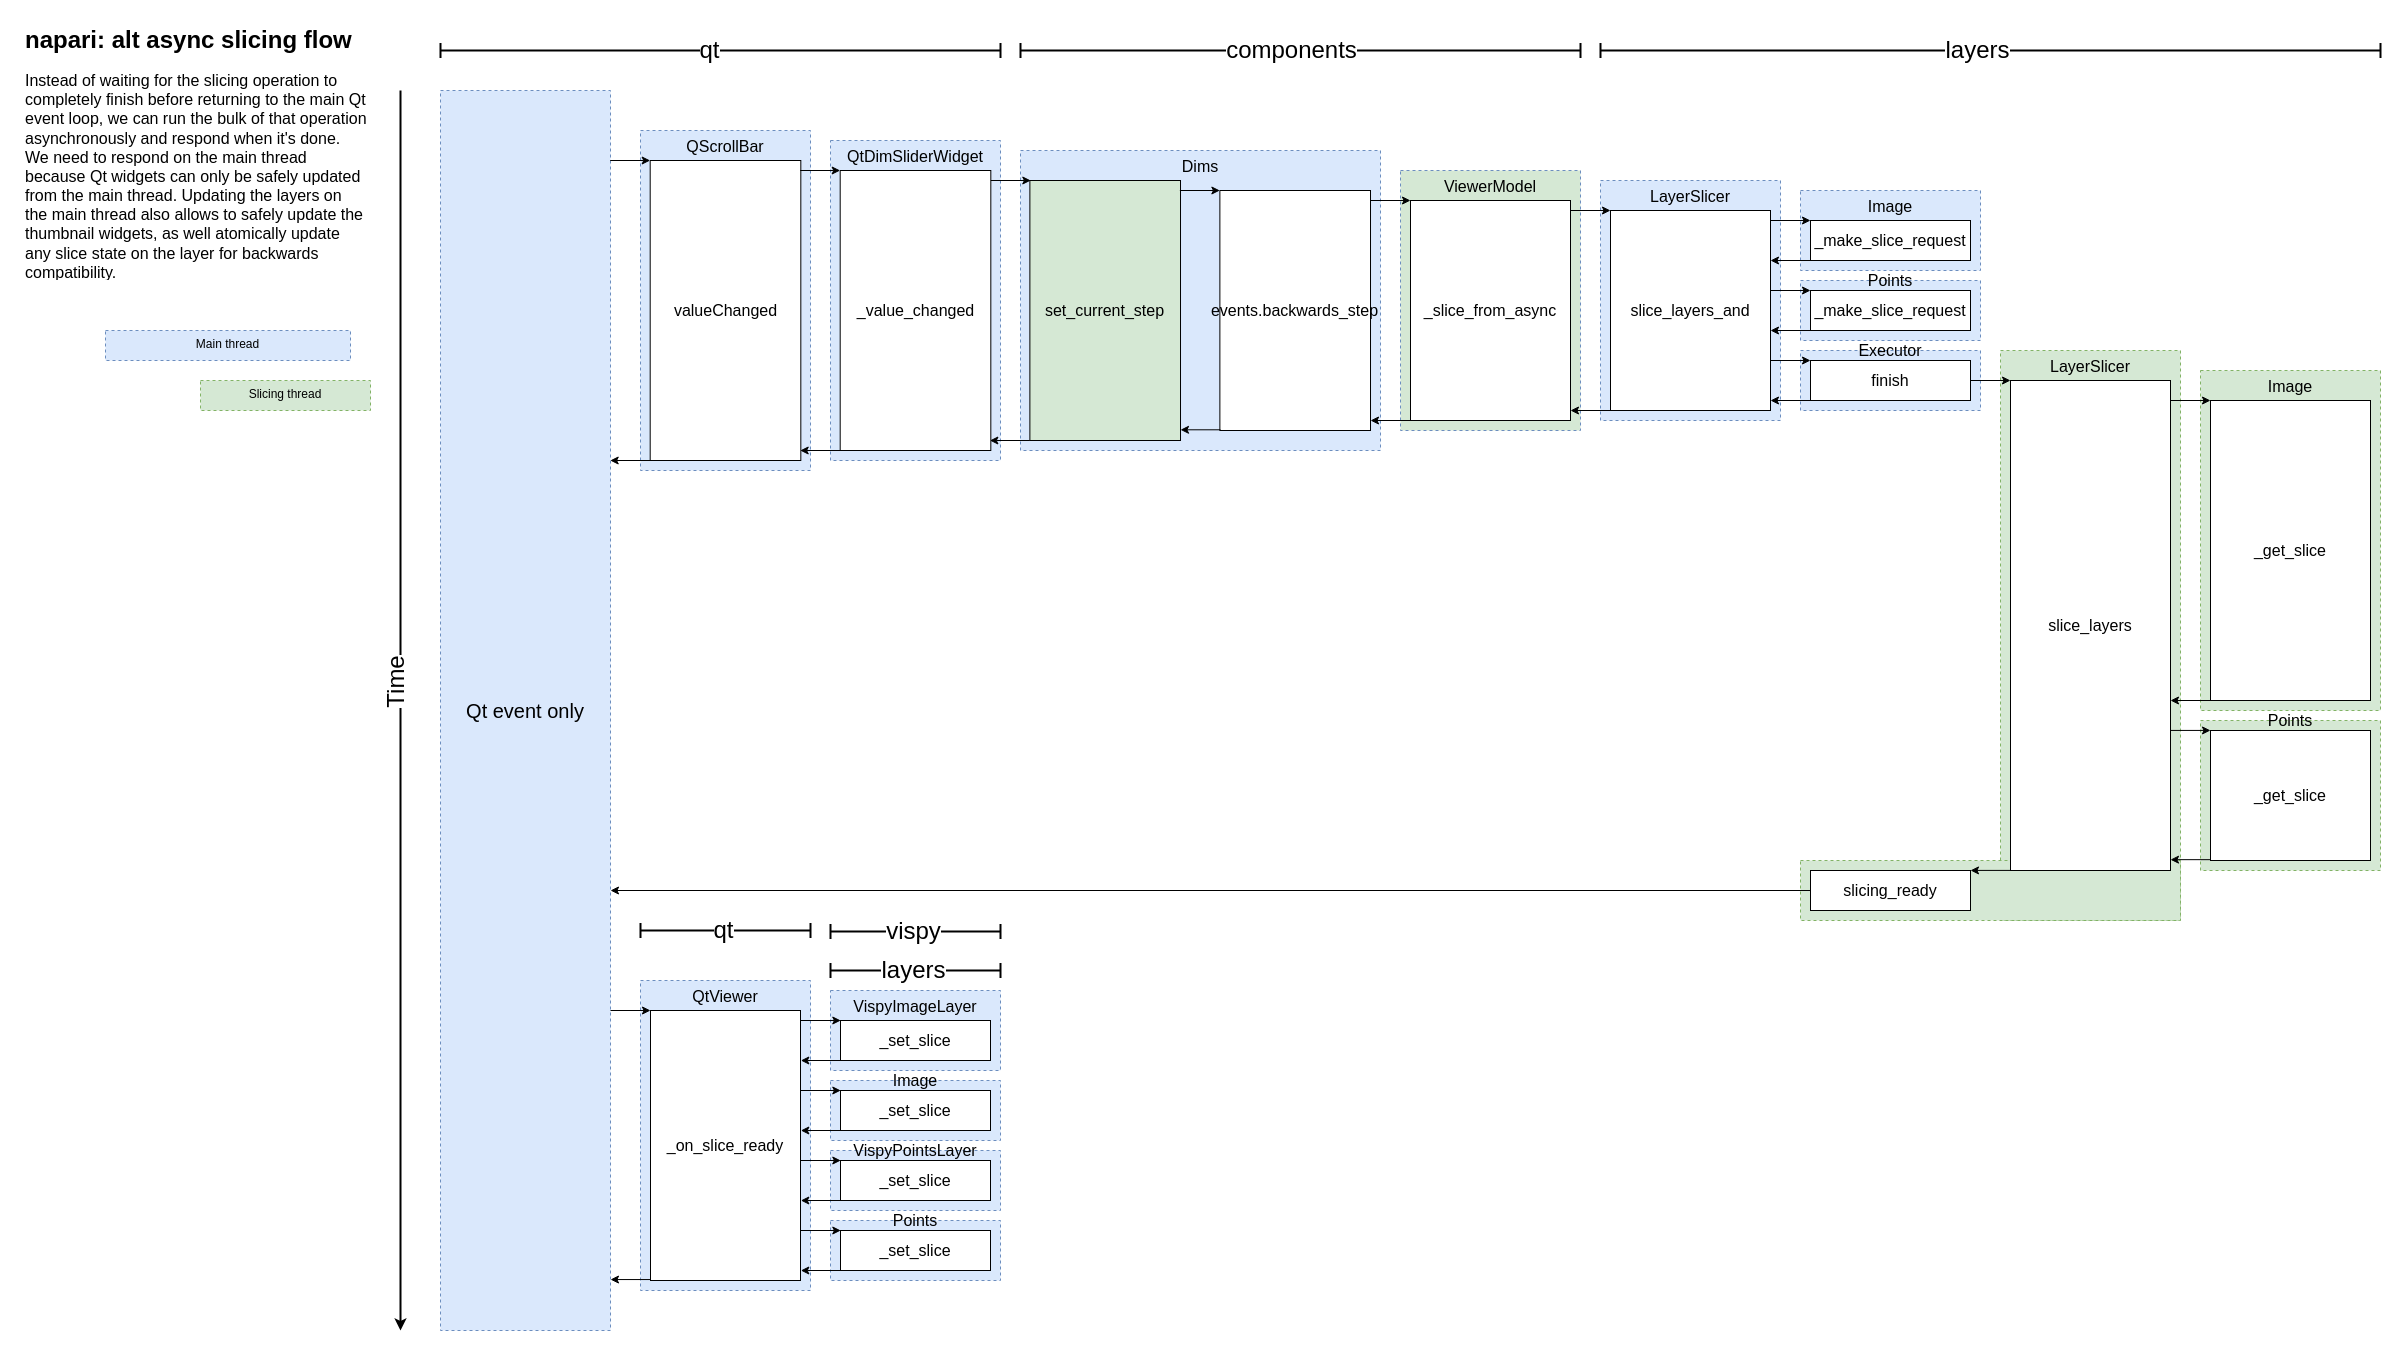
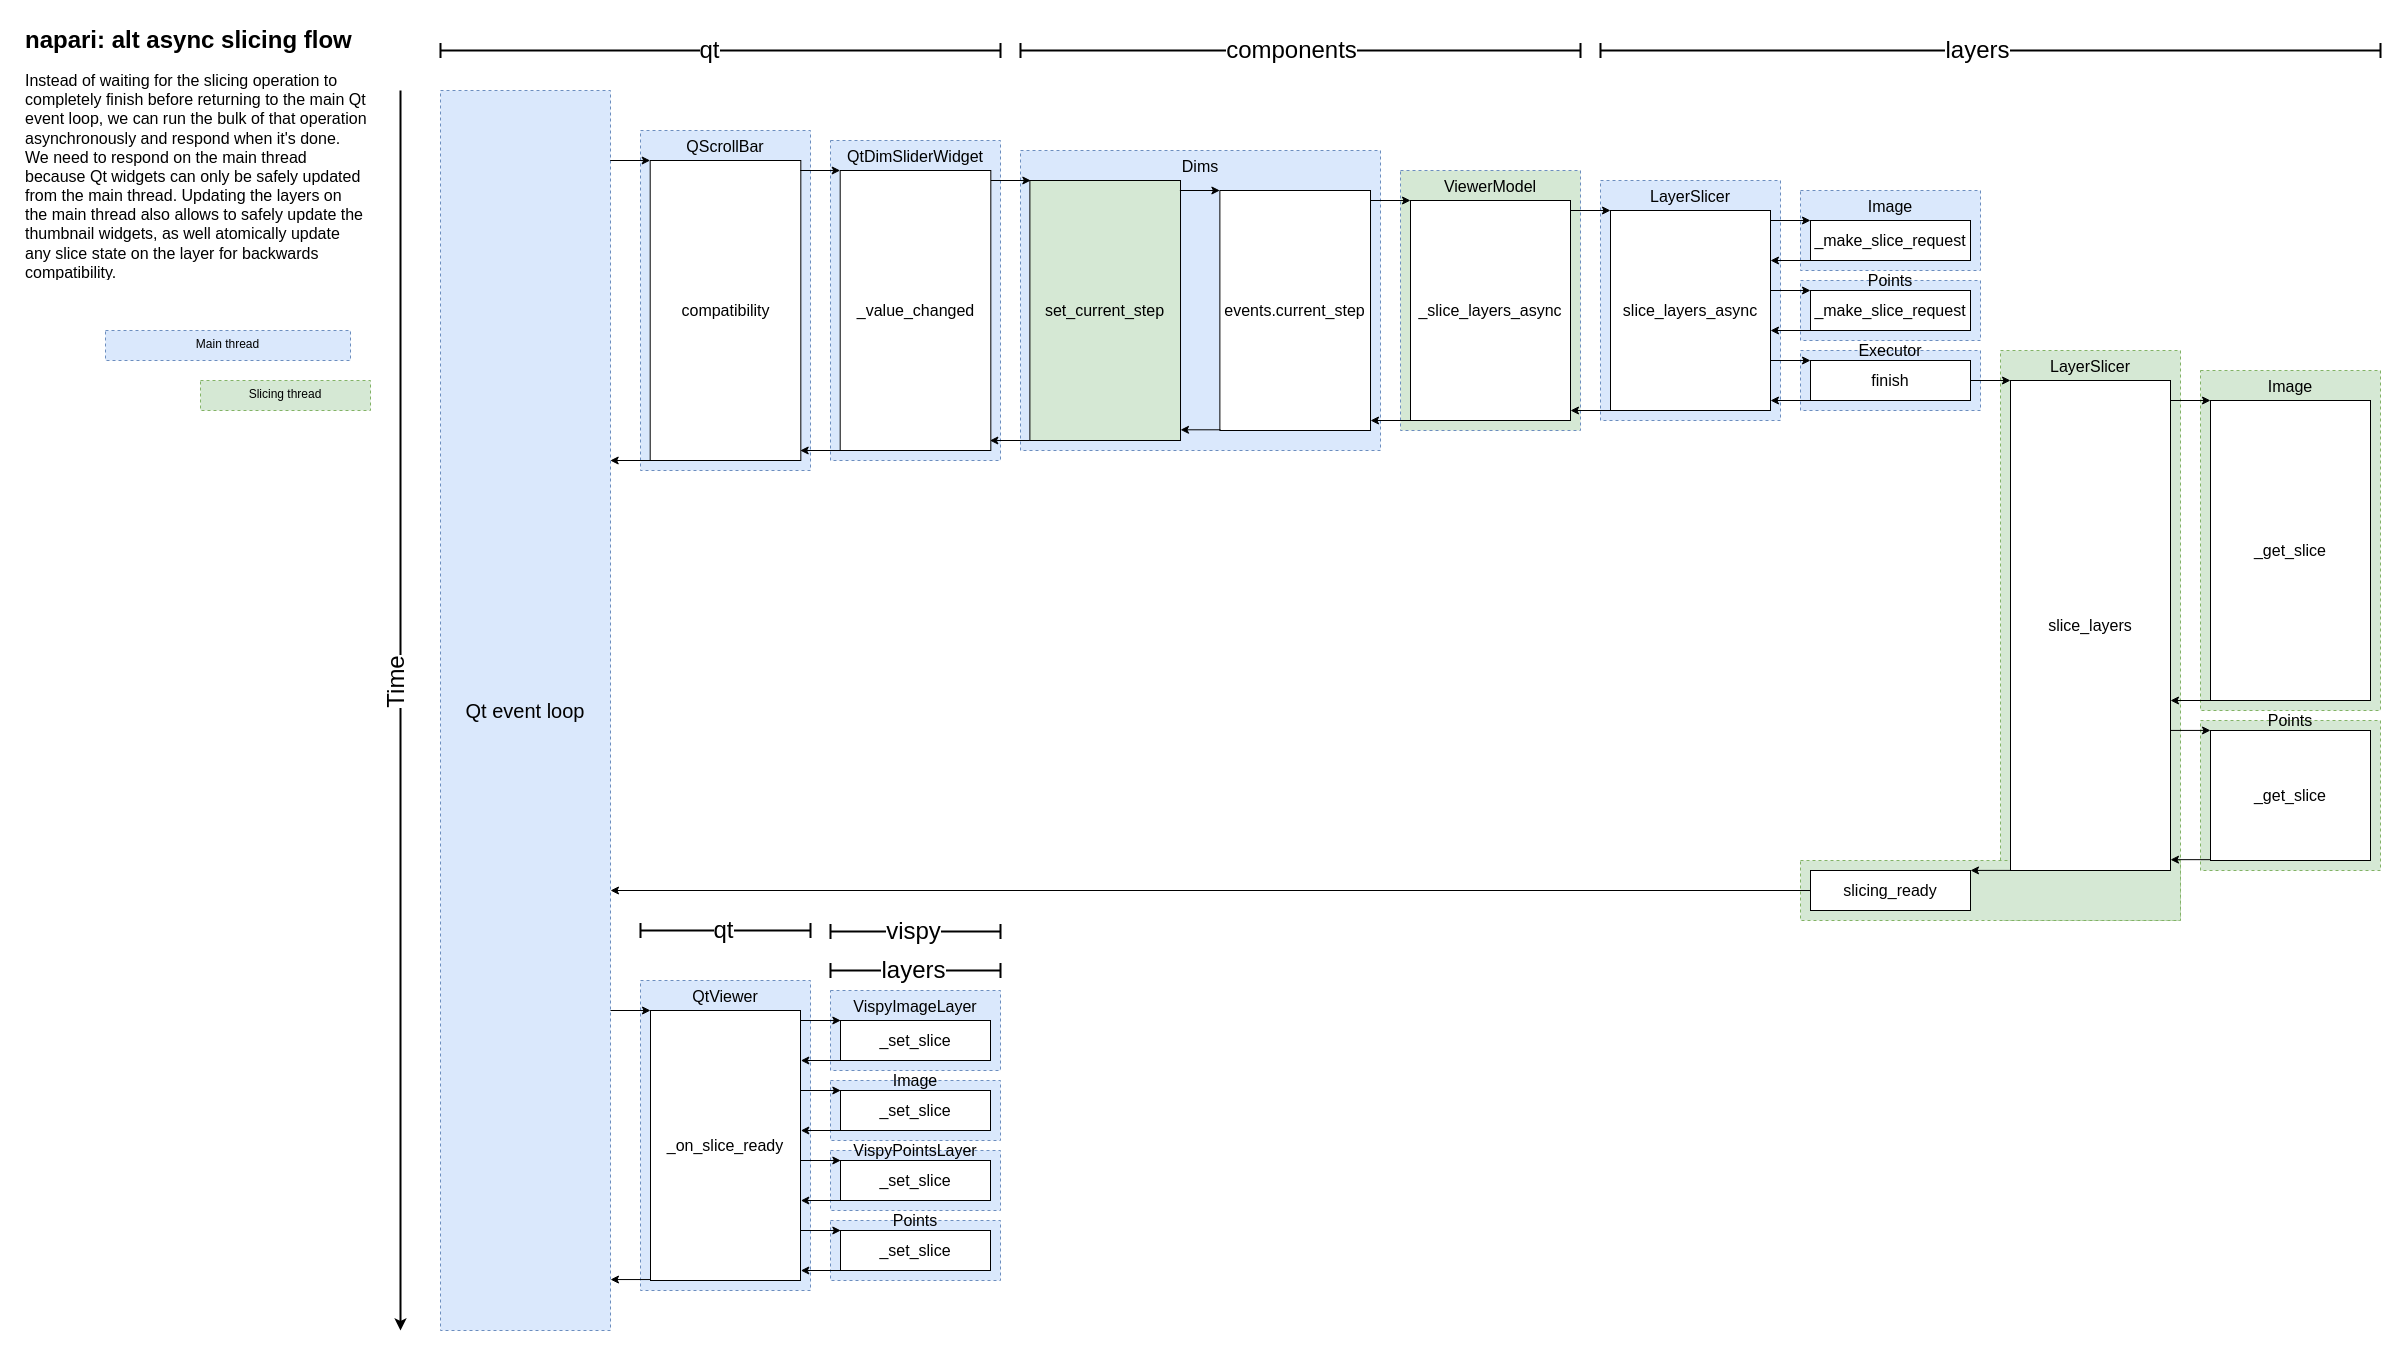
(726, 311) -> (726, 311)
(1295, 311) -> (1295, 311)
(1491, 311) -> (1491, 311)
(1691, 311) -> (1691, 311)
(526, 711) -> (526, 711)
